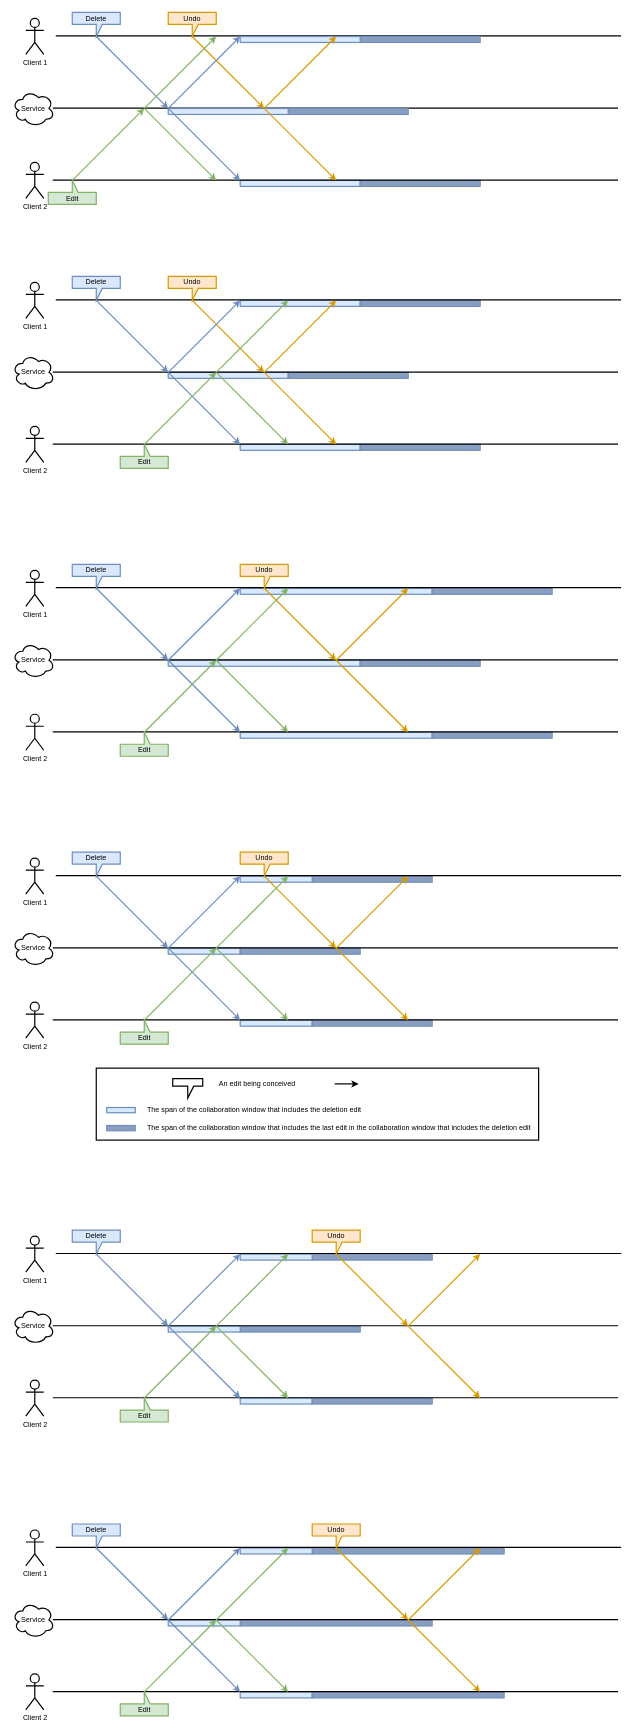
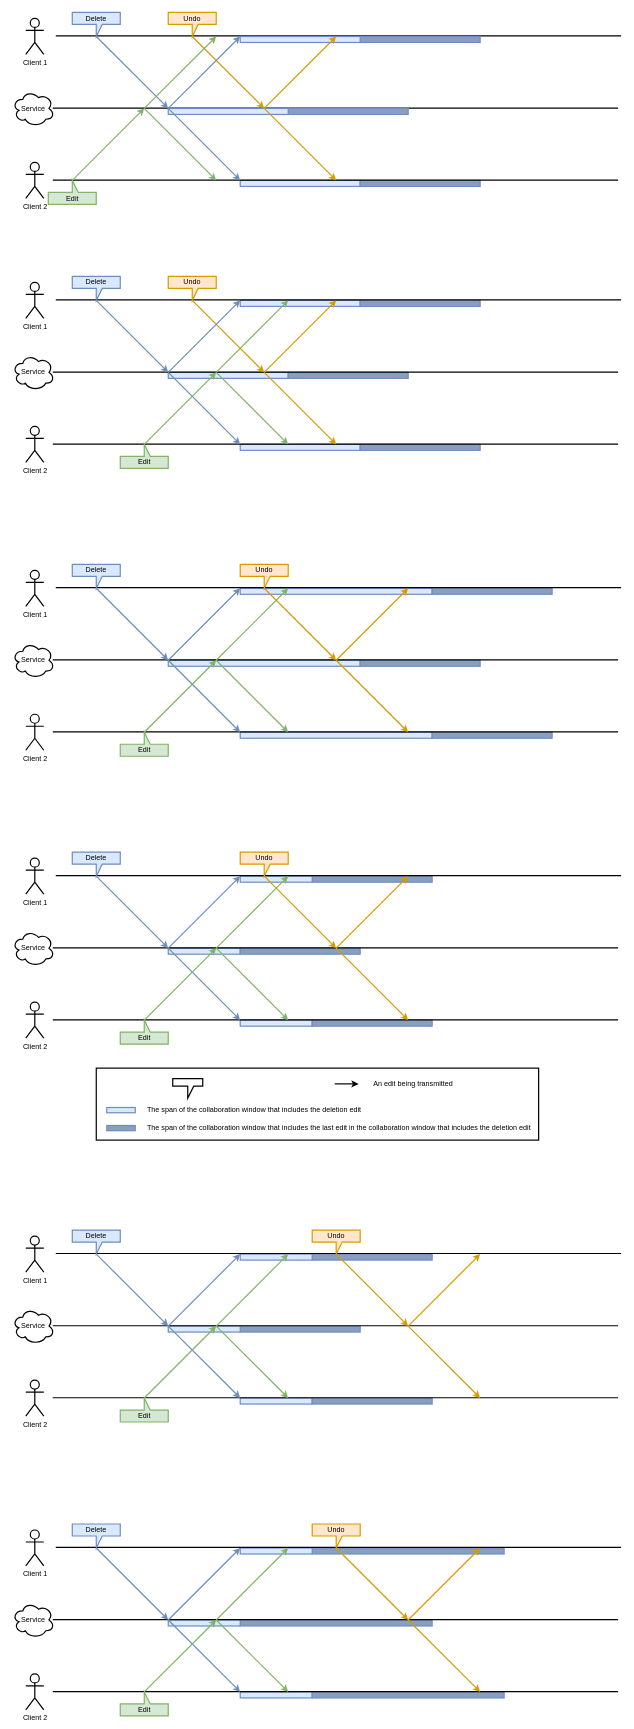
(257, 1084) -> none
none -> (413, 1084)
